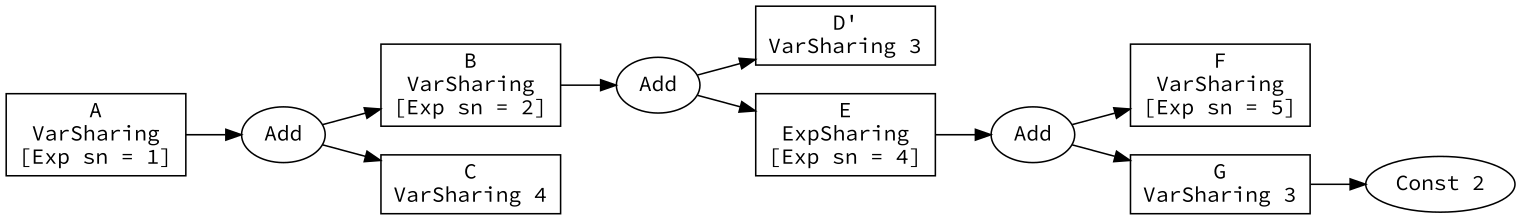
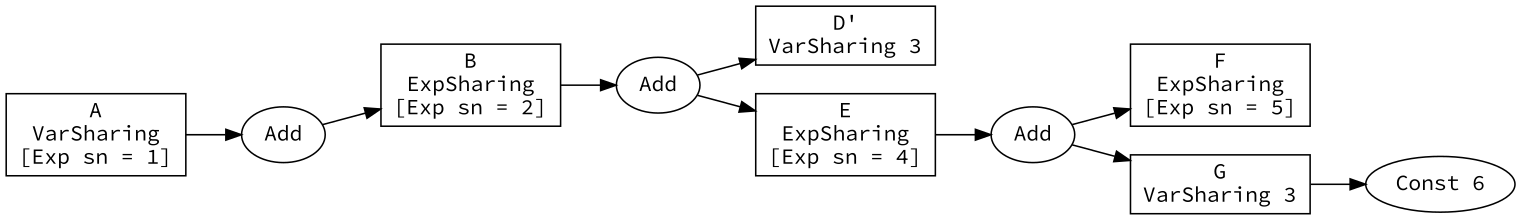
(471, 85) -> (471, 85)
(1220, 85) -> (1220, 85)
(471, 184) -> none
(1440, 184) -> (1440, 184)
